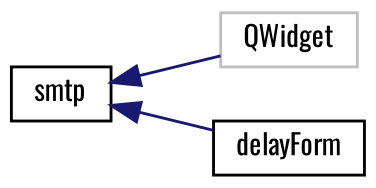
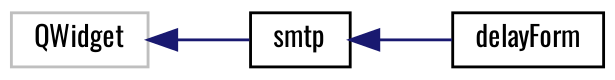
(180, 66) -> (213, 40)
